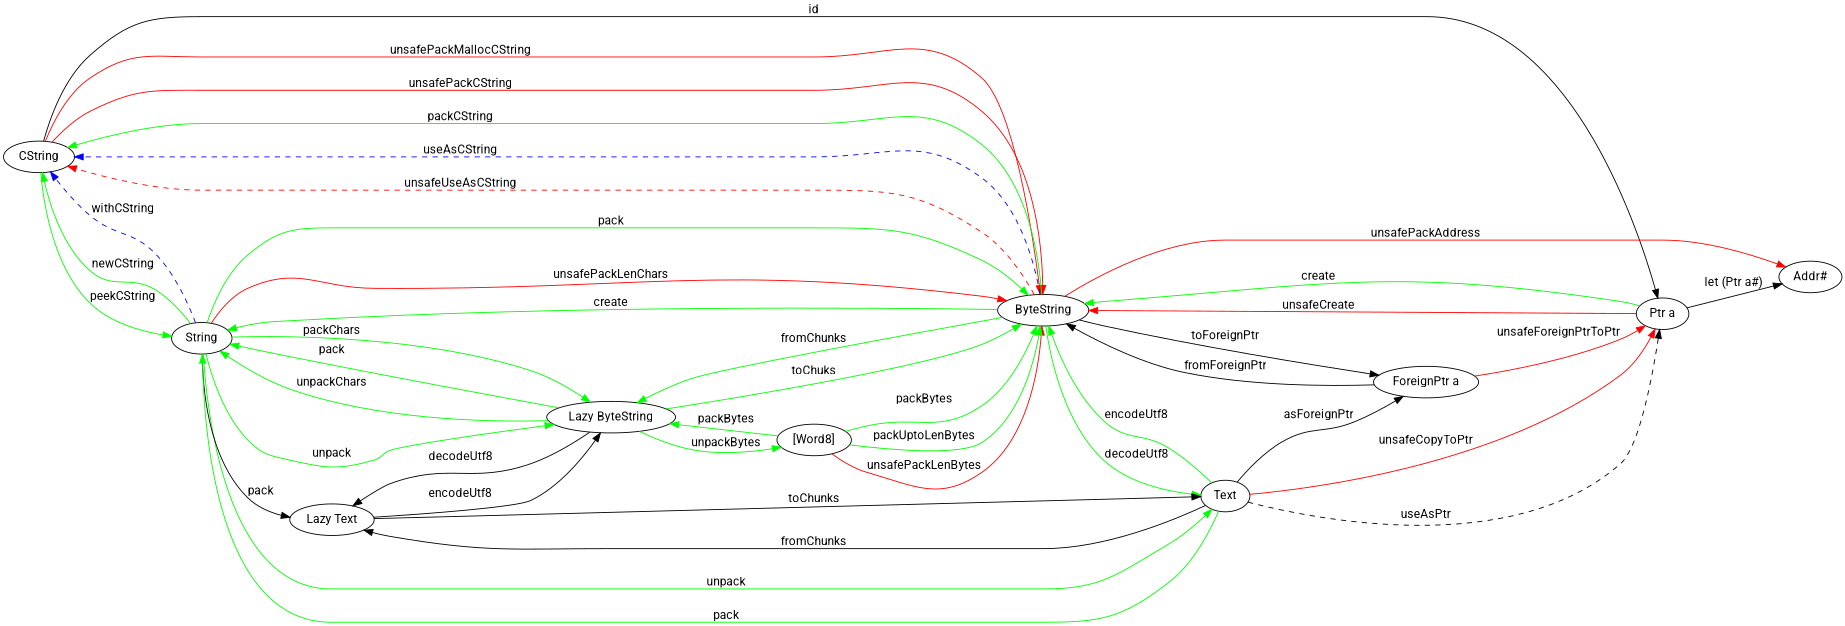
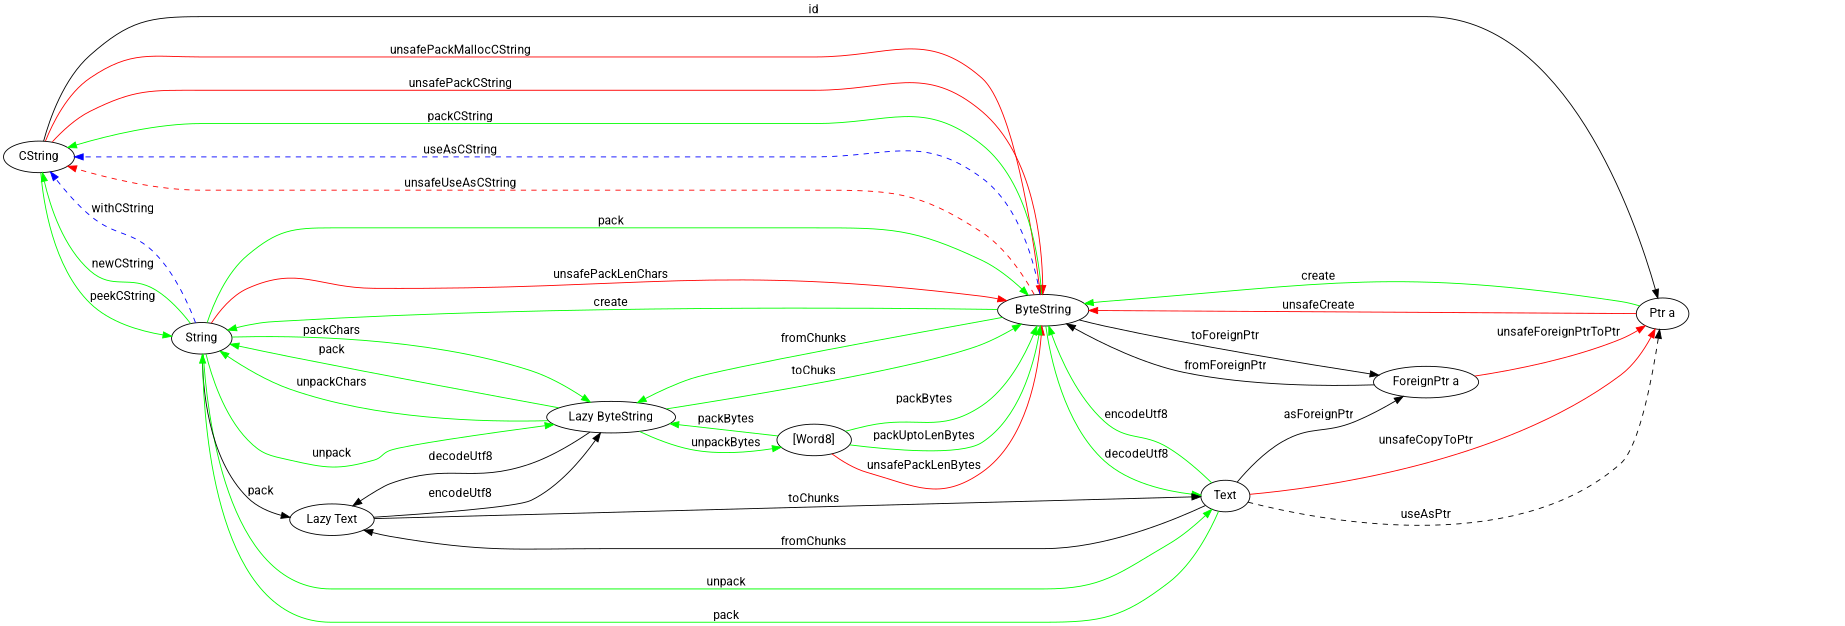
(1810, 277) -> none
